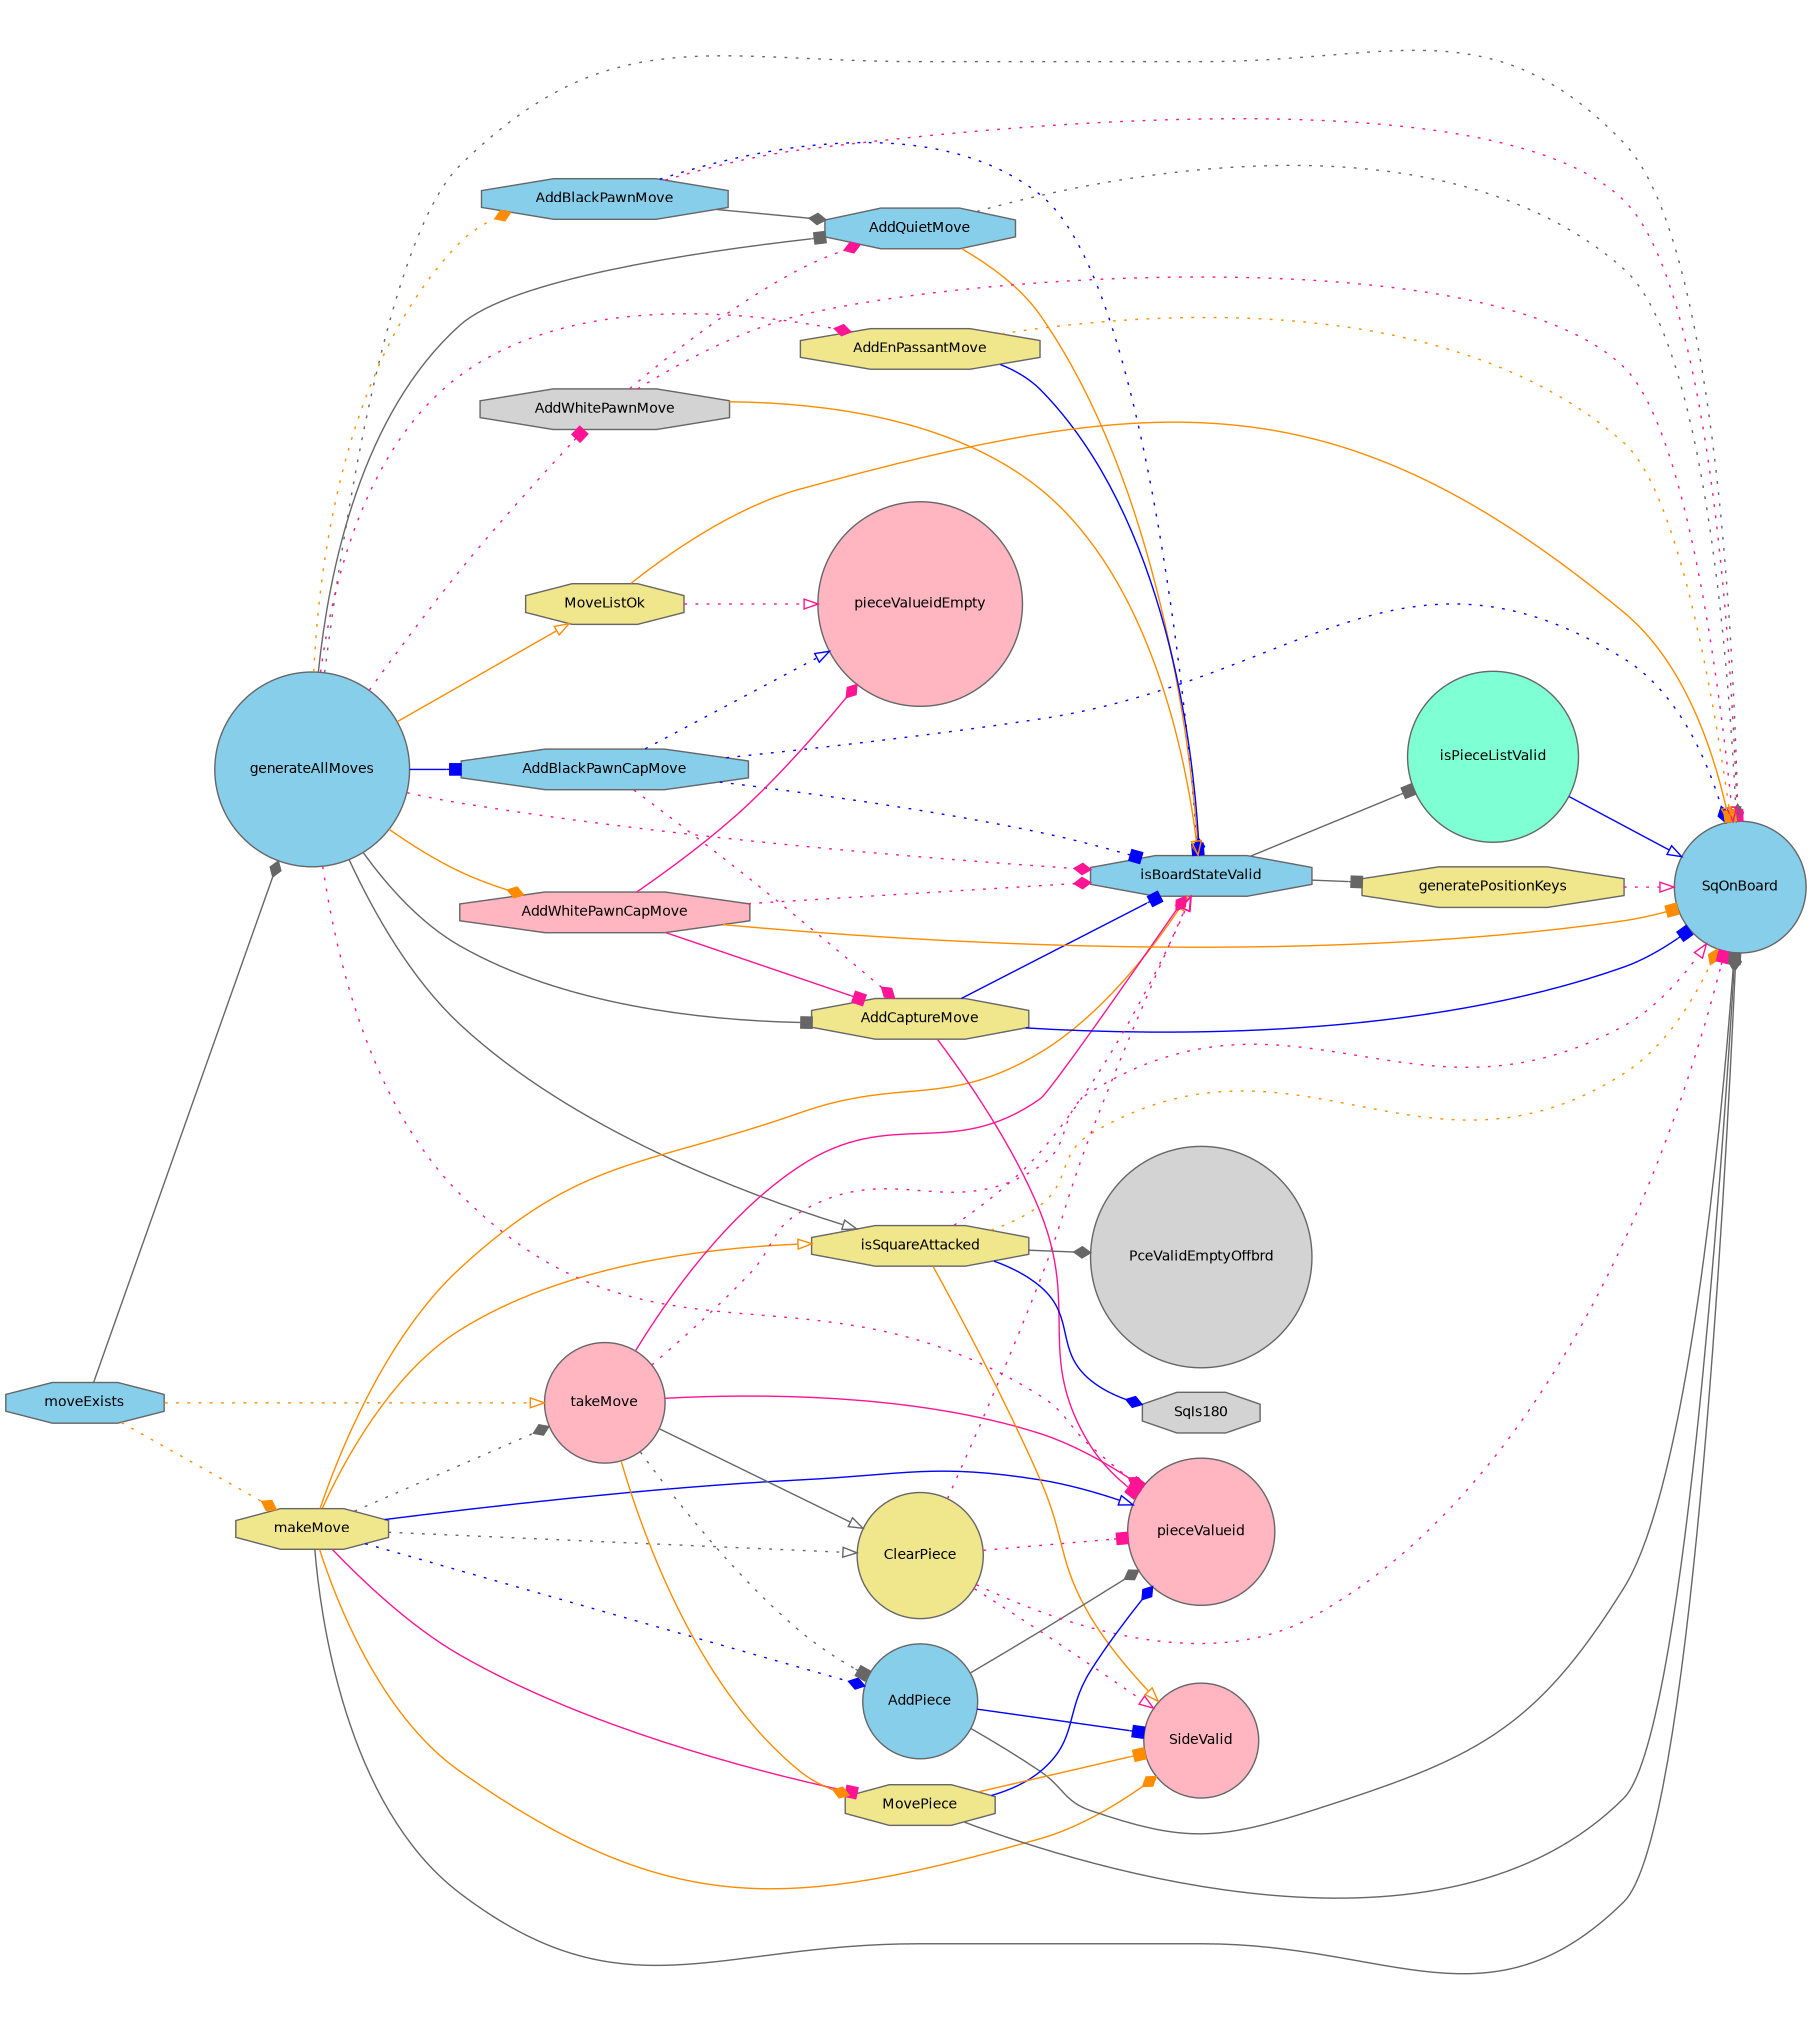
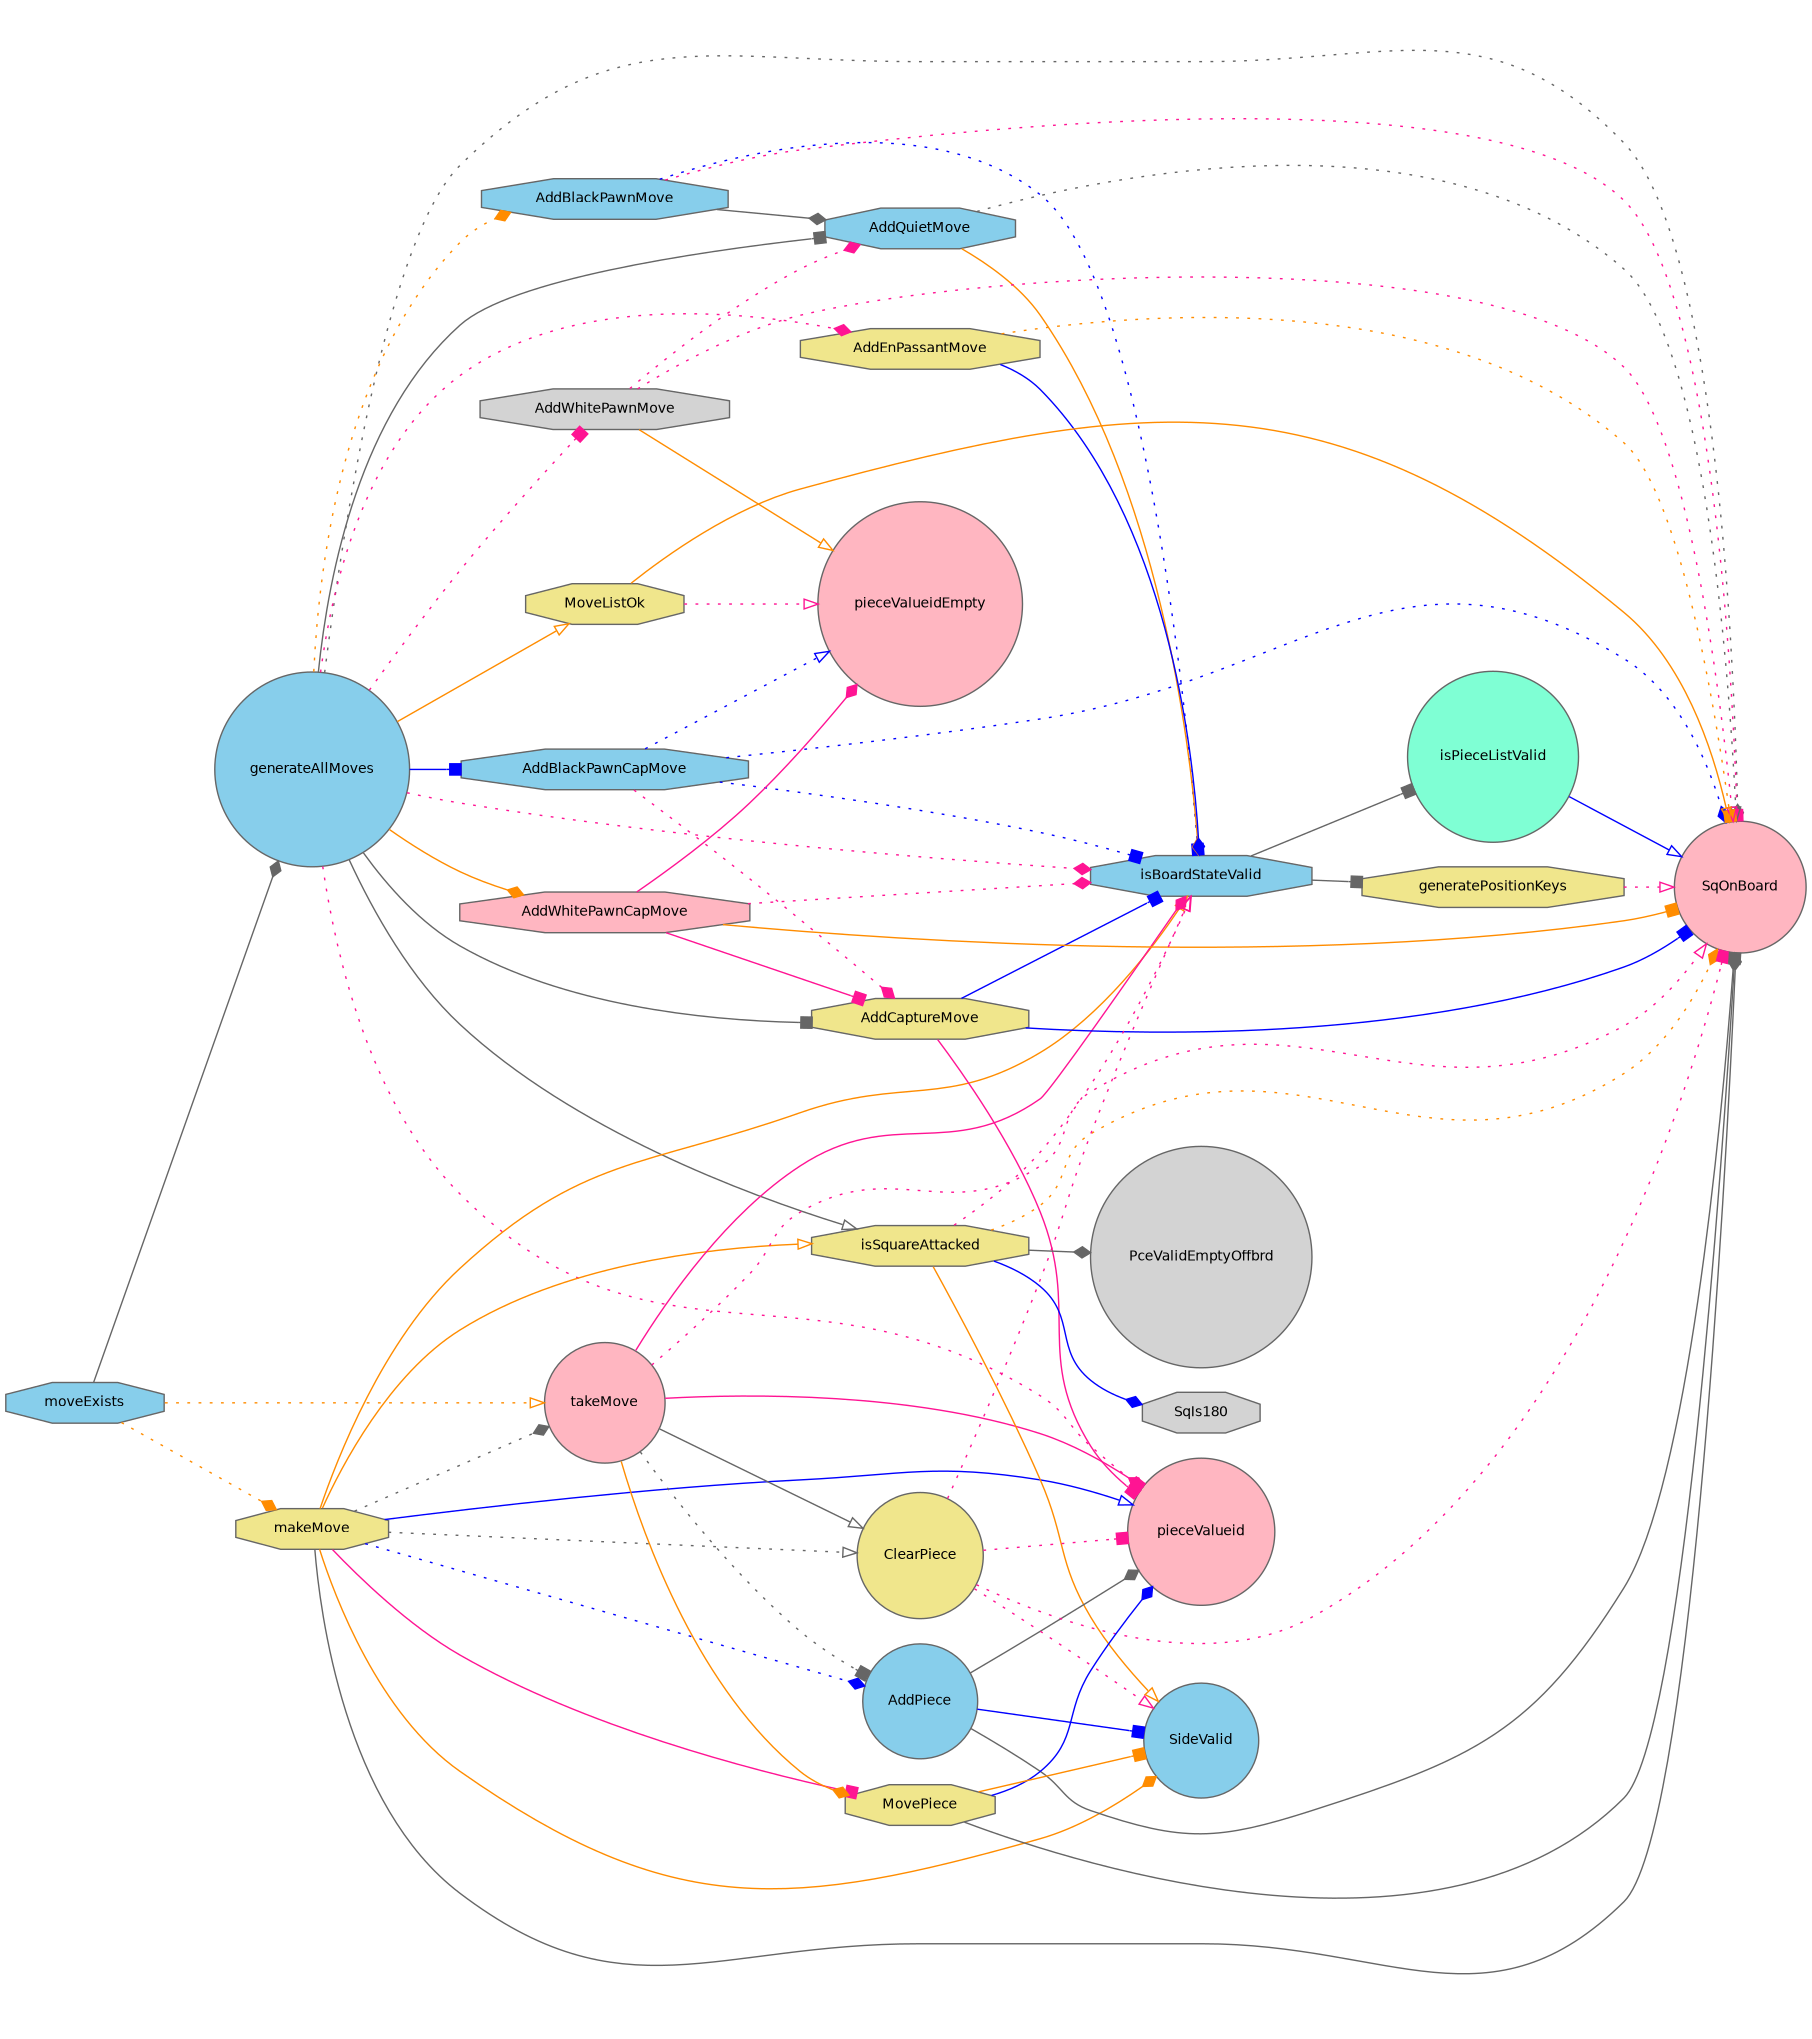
(1063, 512) -> (730, 486)
(1740, 887) -> (1740, 887)
(1201, 1741) -> (1201, 1741)
